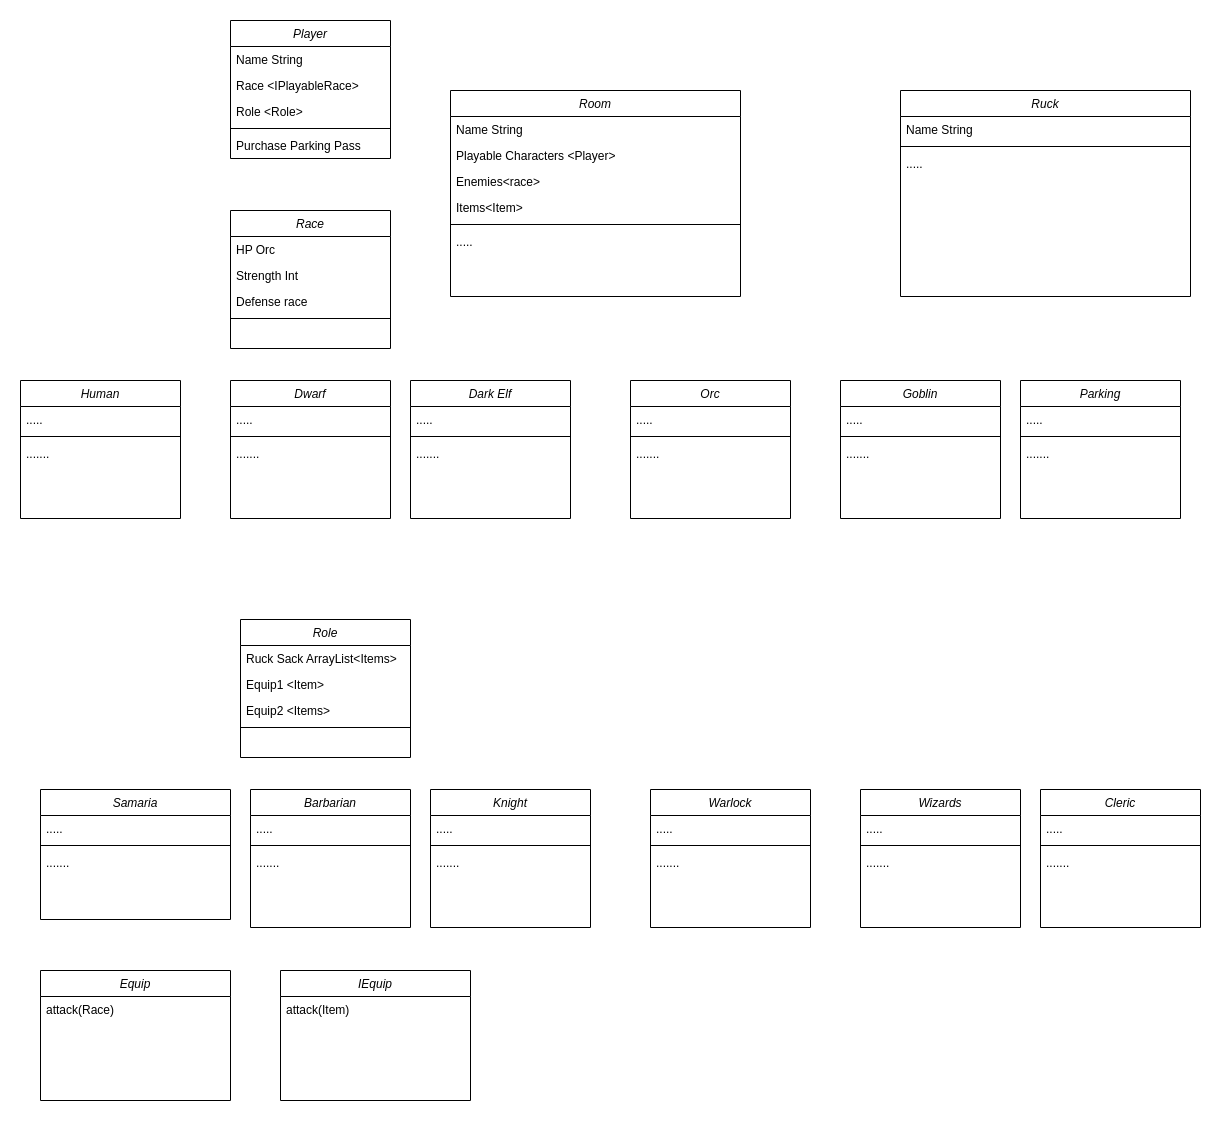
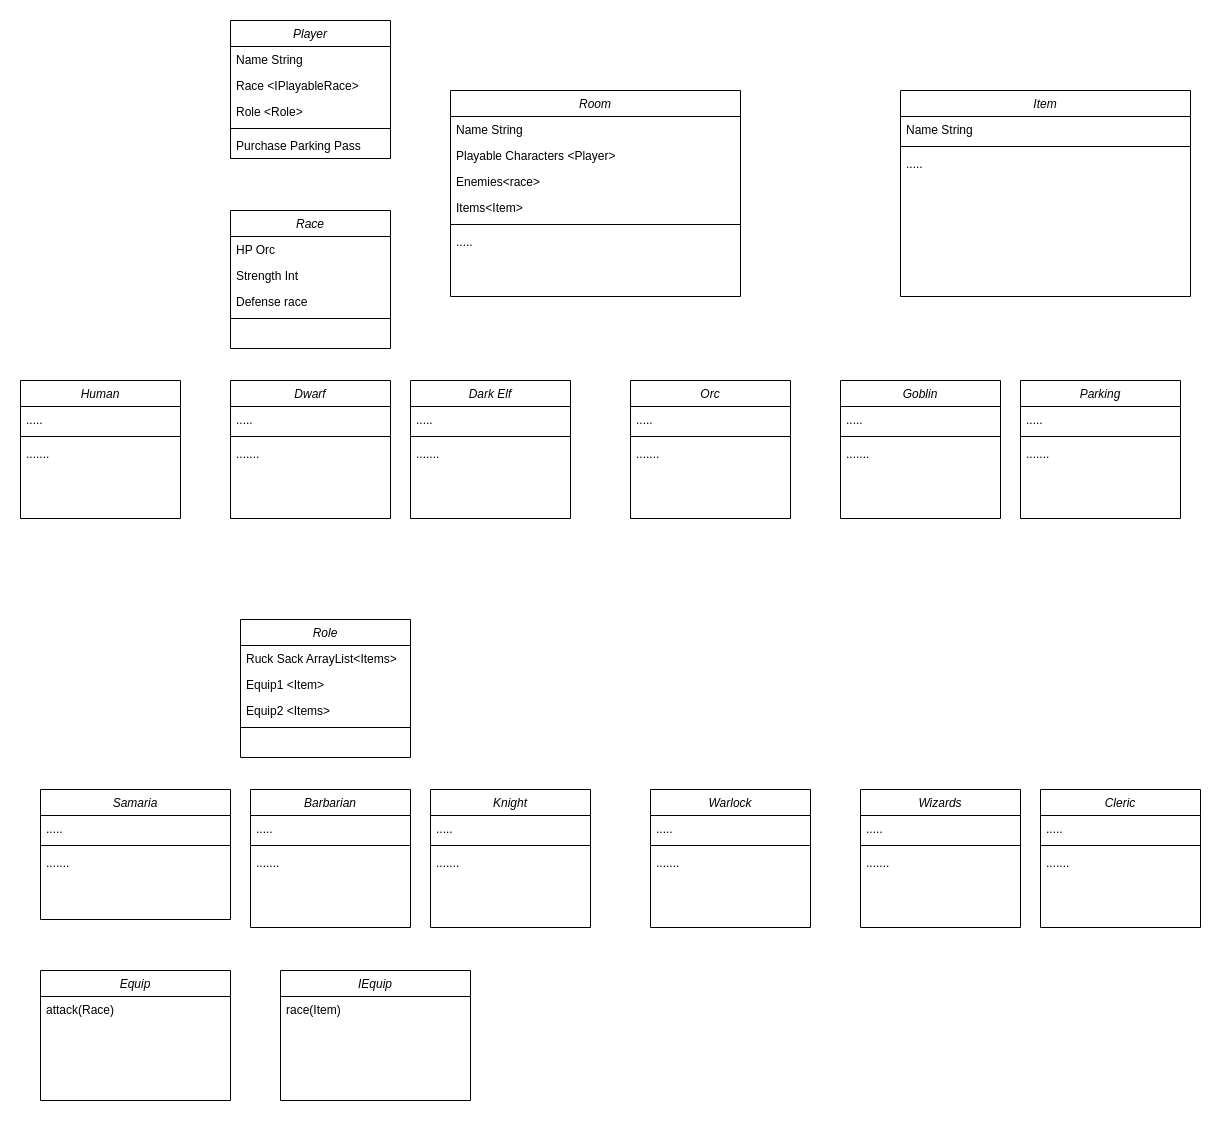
(1045, 104) -> (1045, 104)
(326, 1010) -> (320, 1010)
